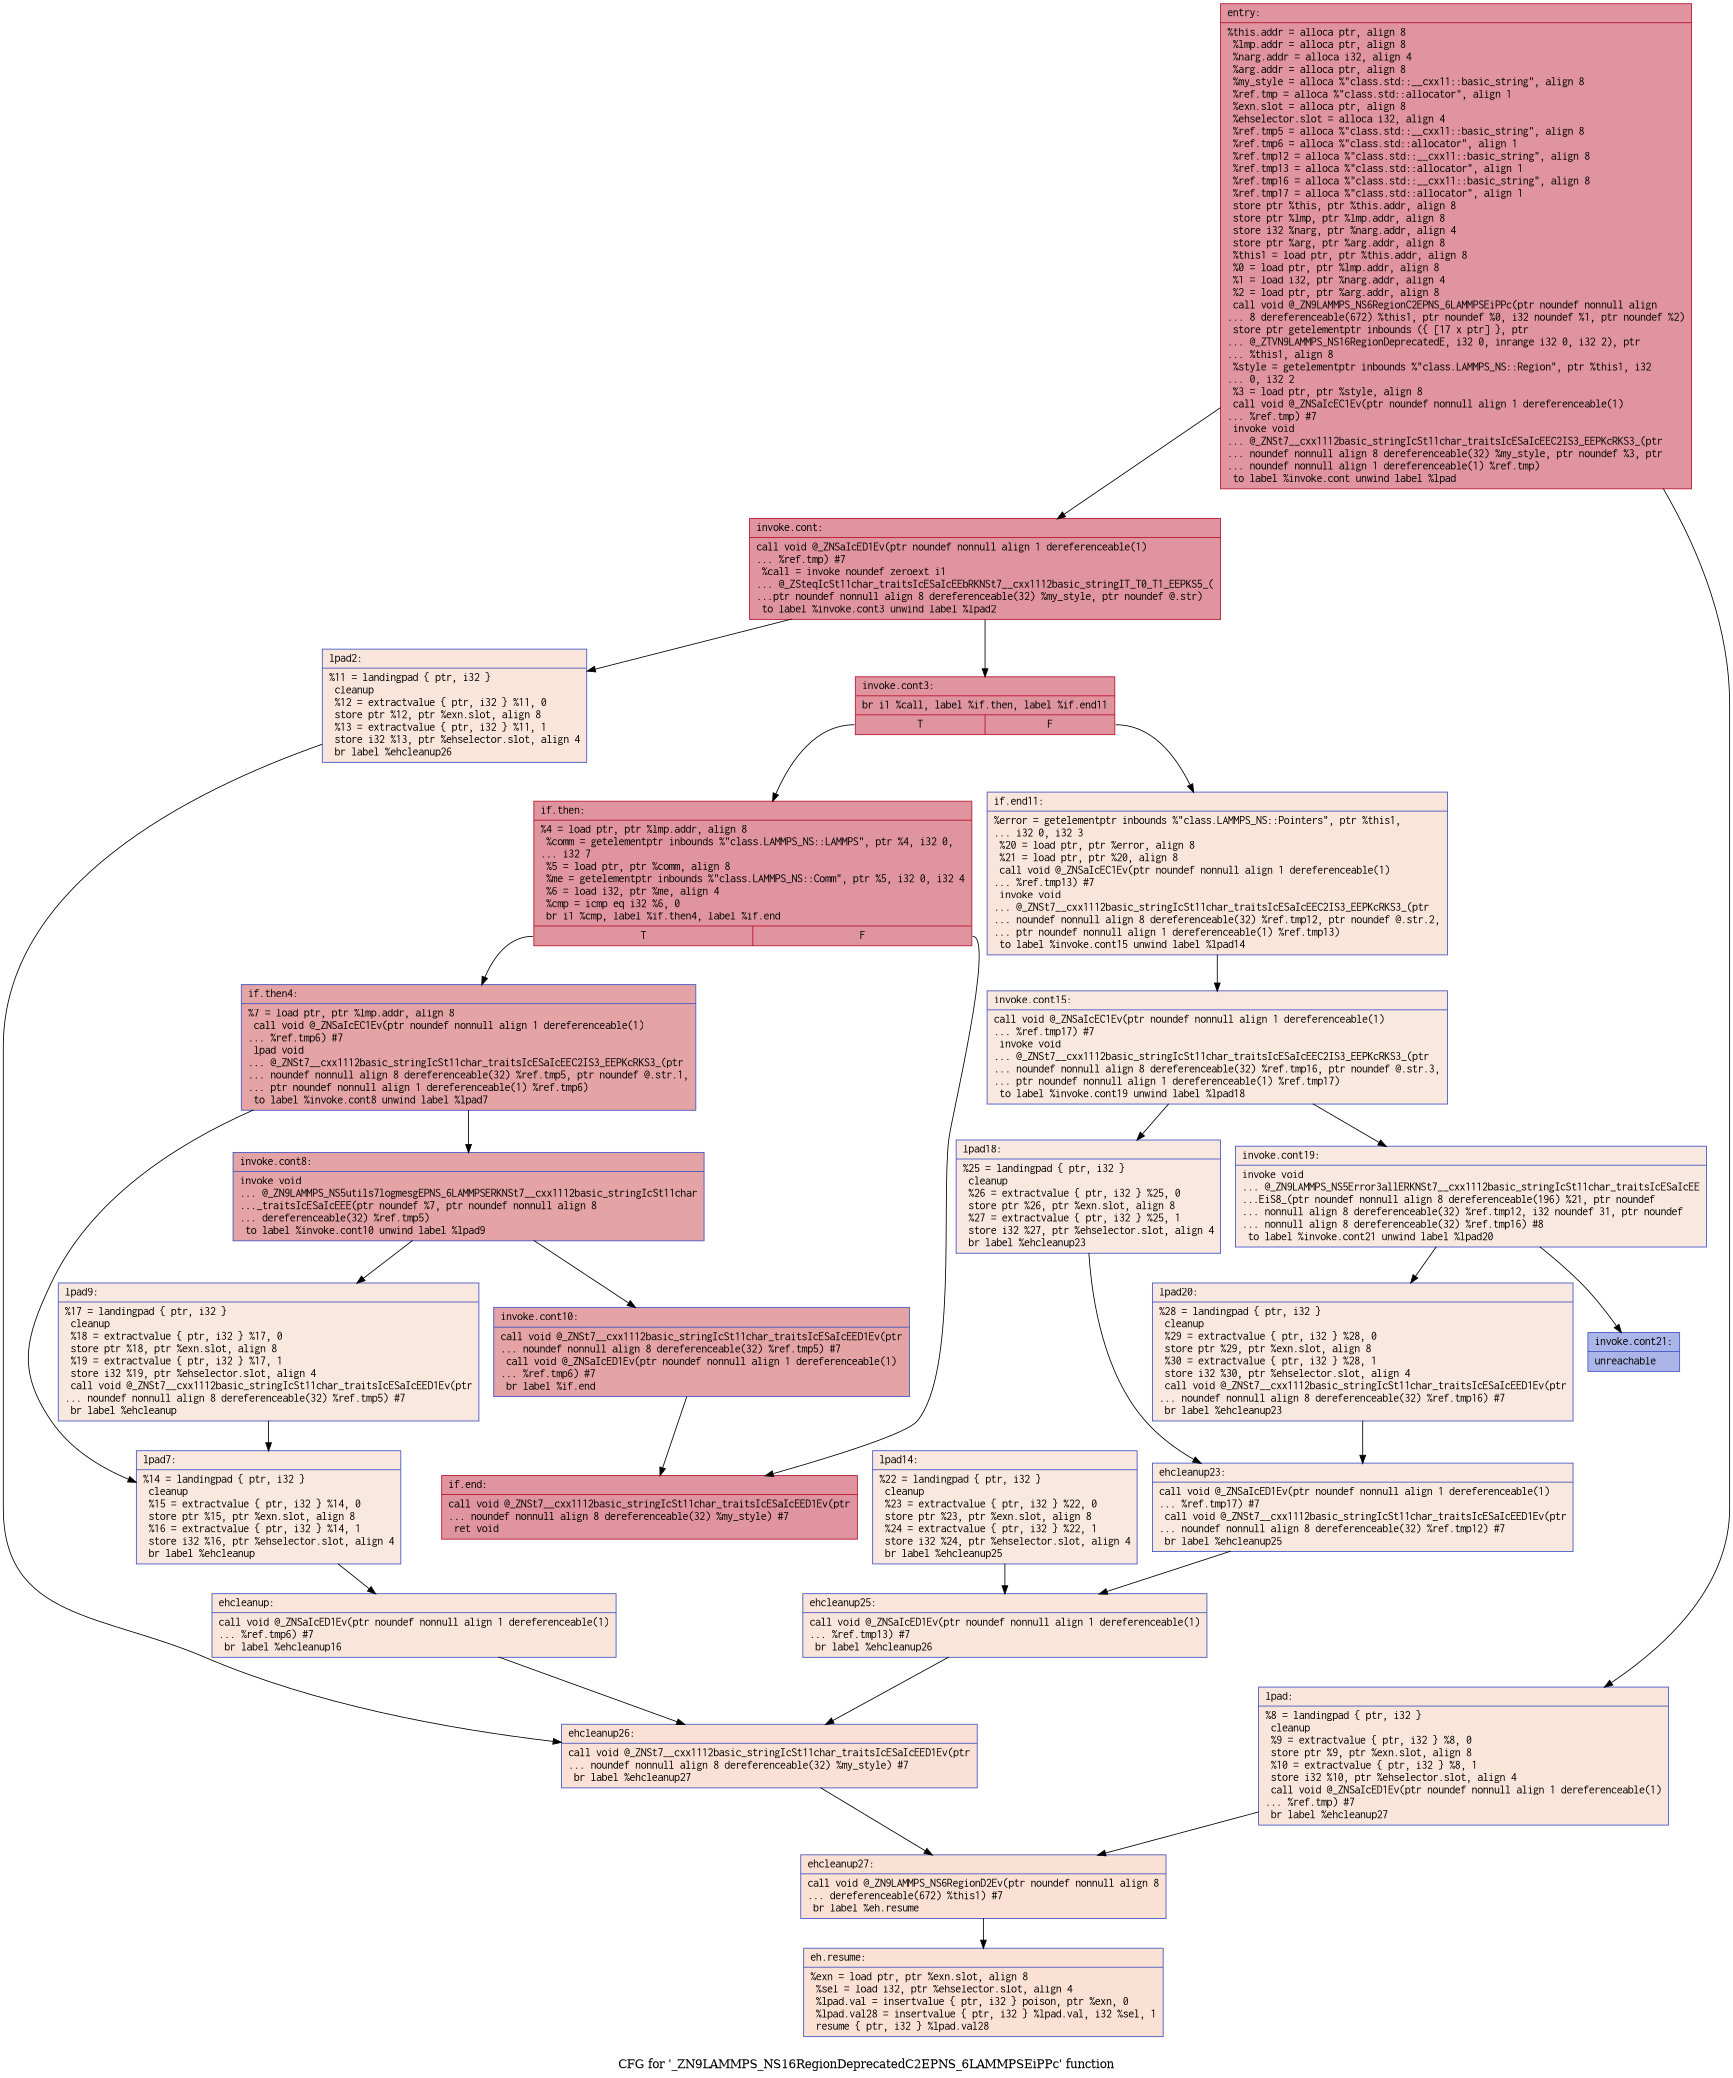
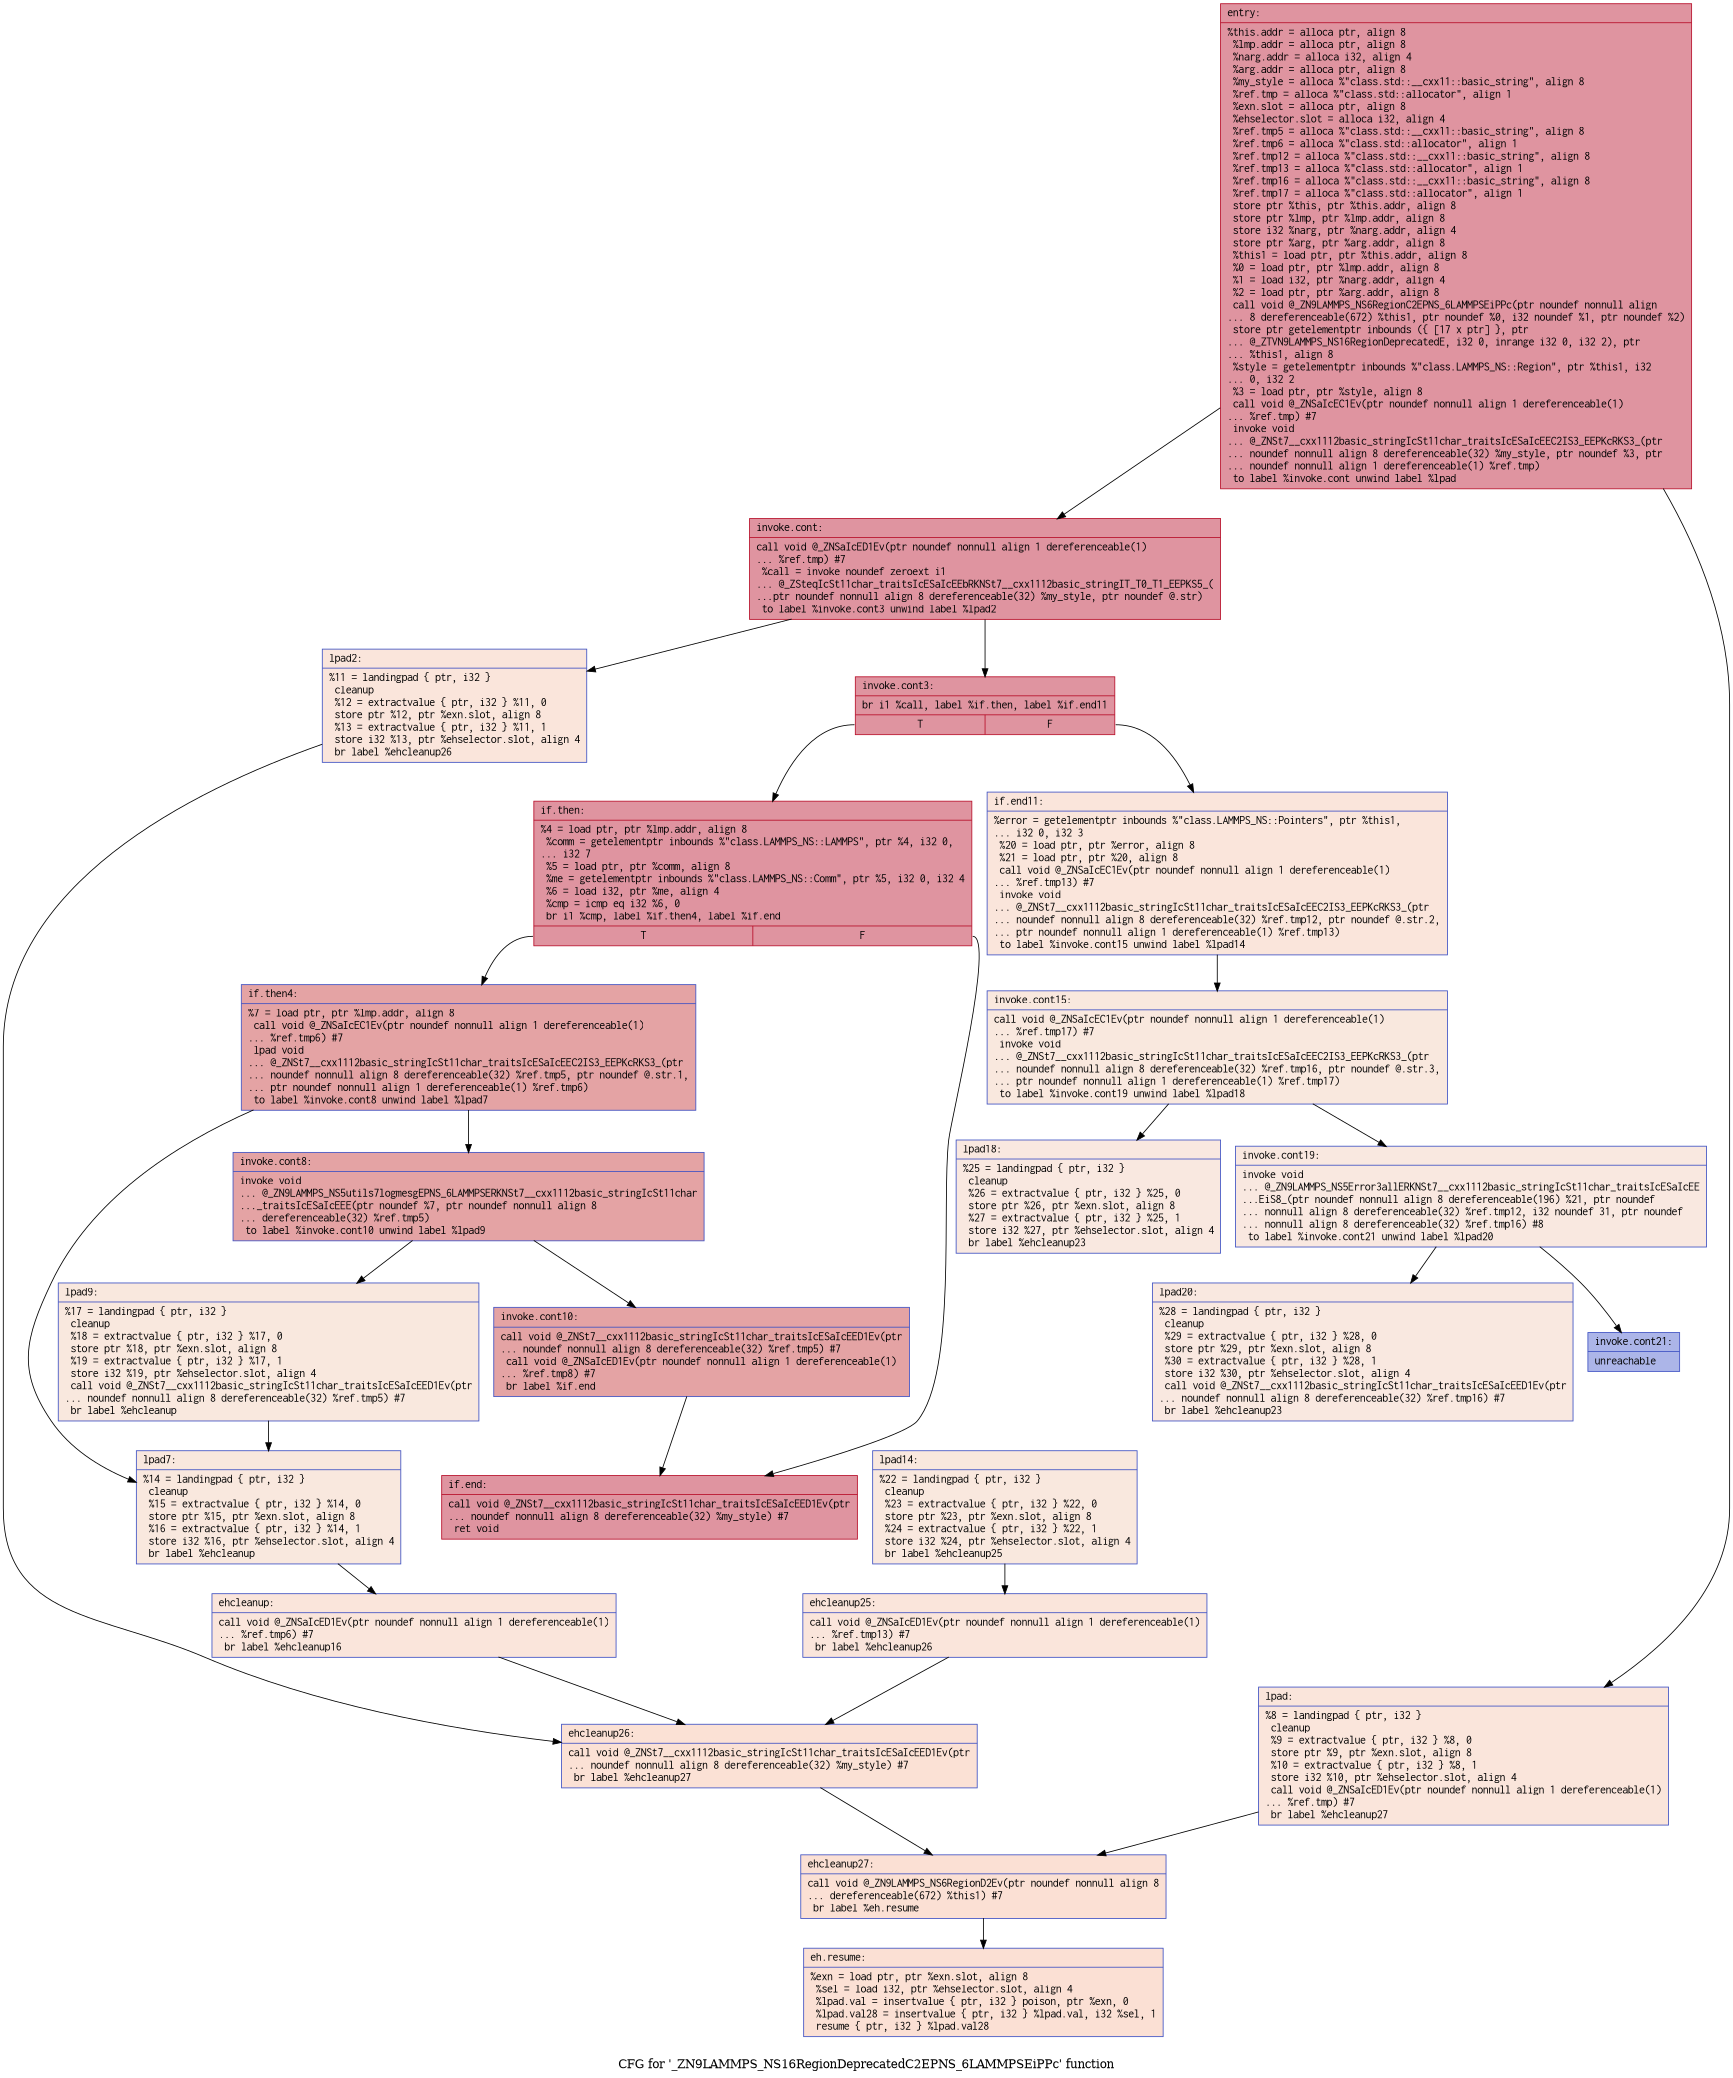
(548, 1374) -> (548, 1374)
(1363, 1507) -> none
